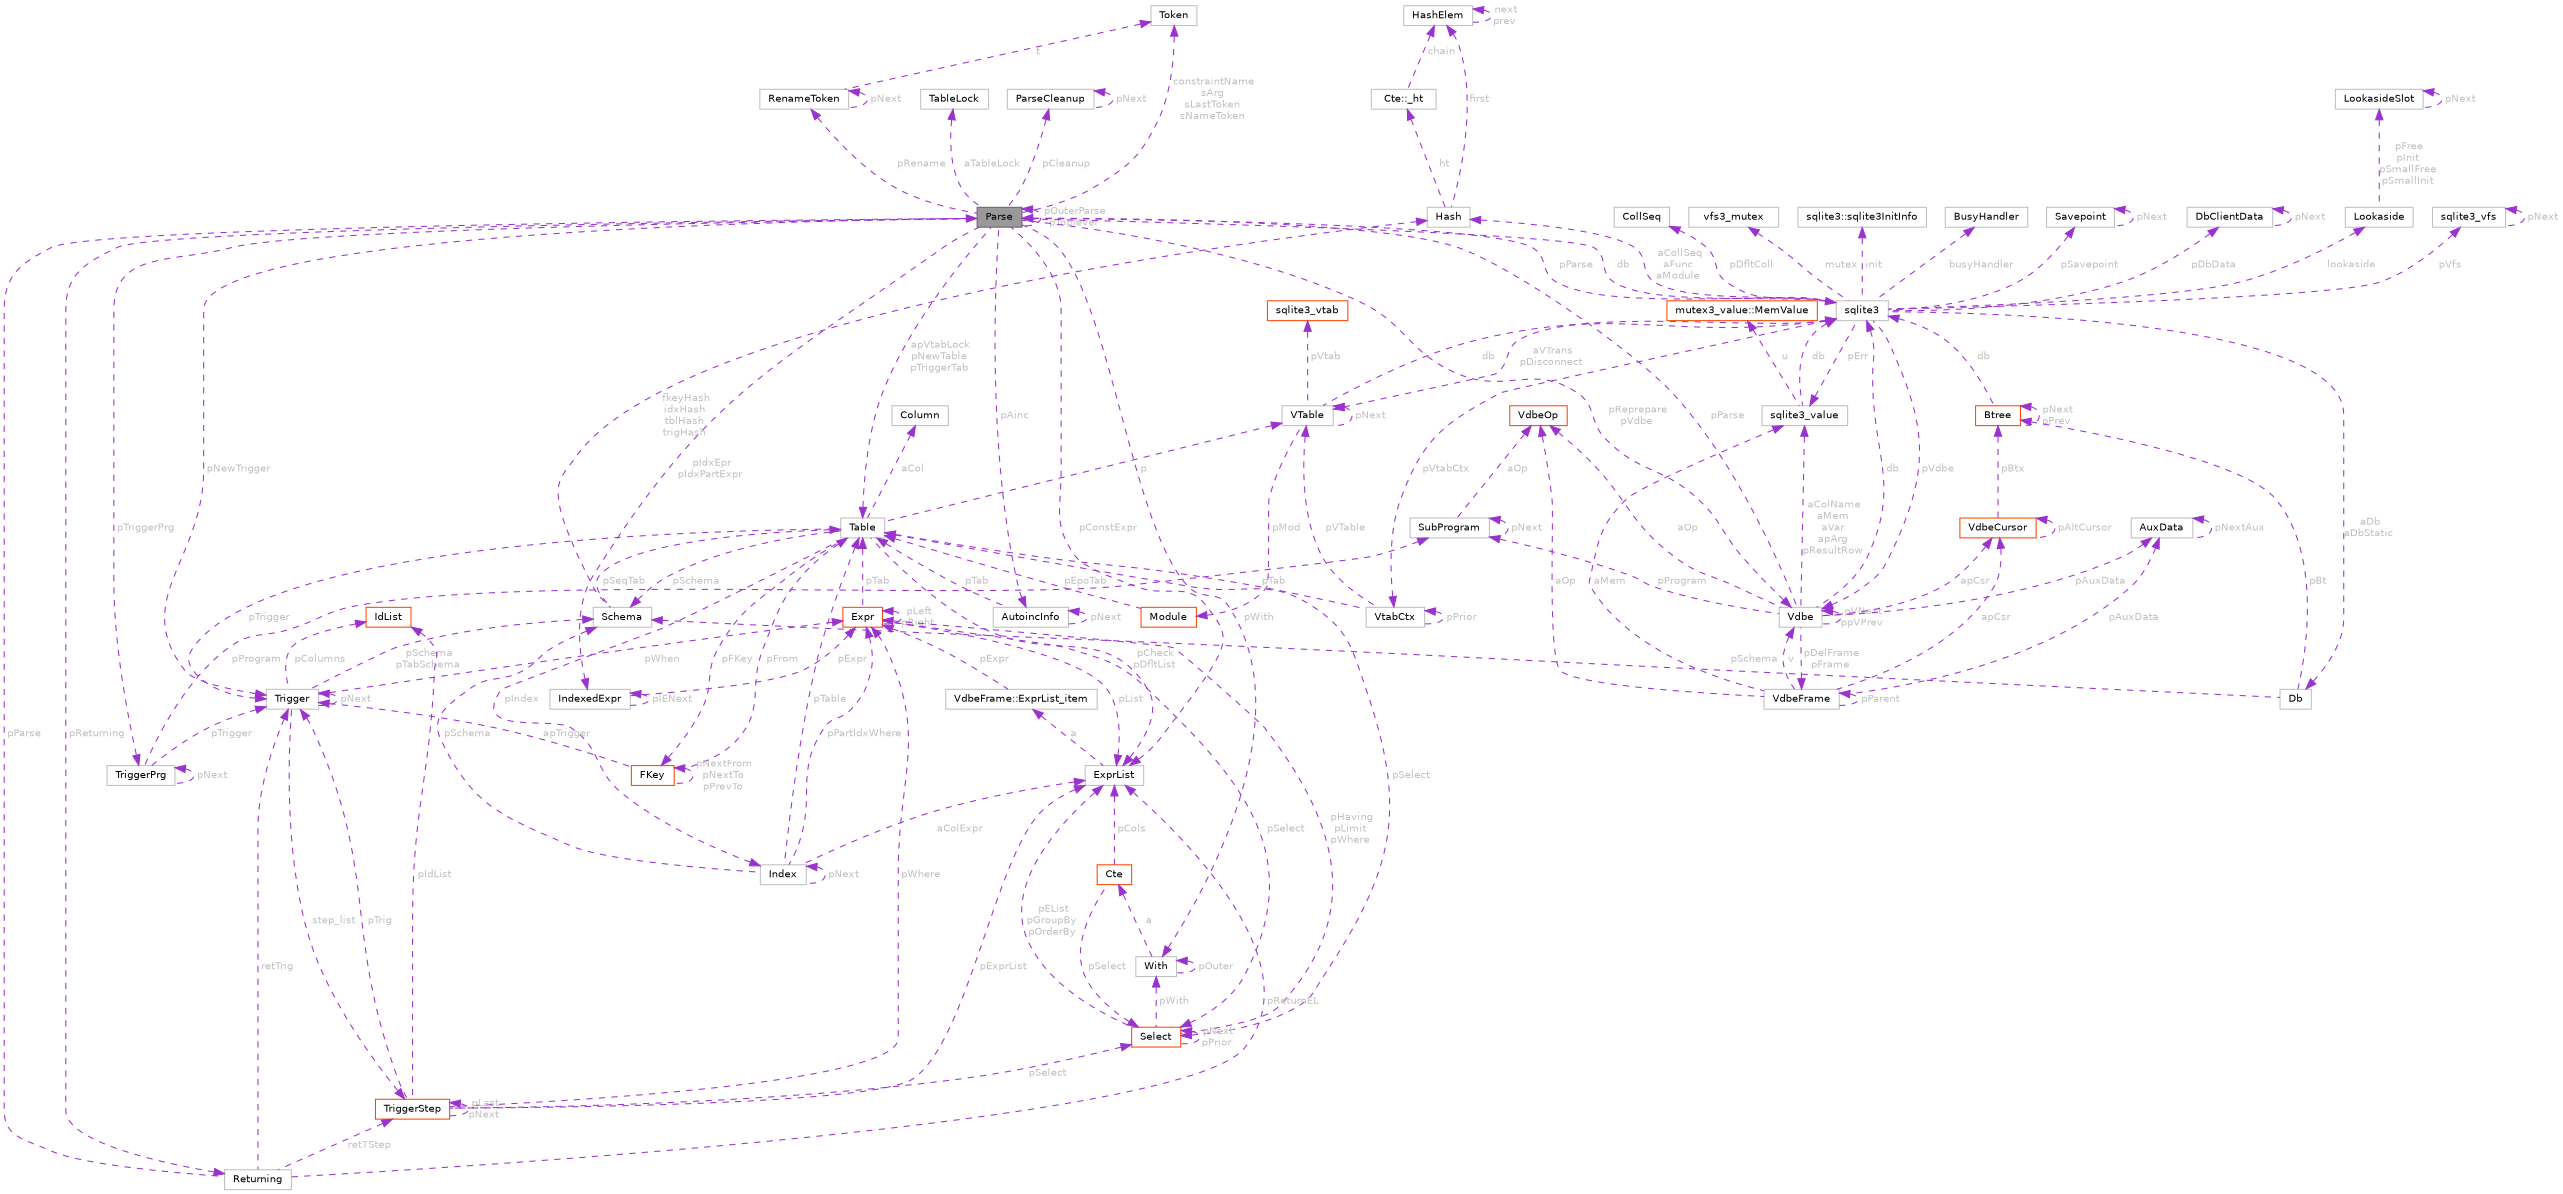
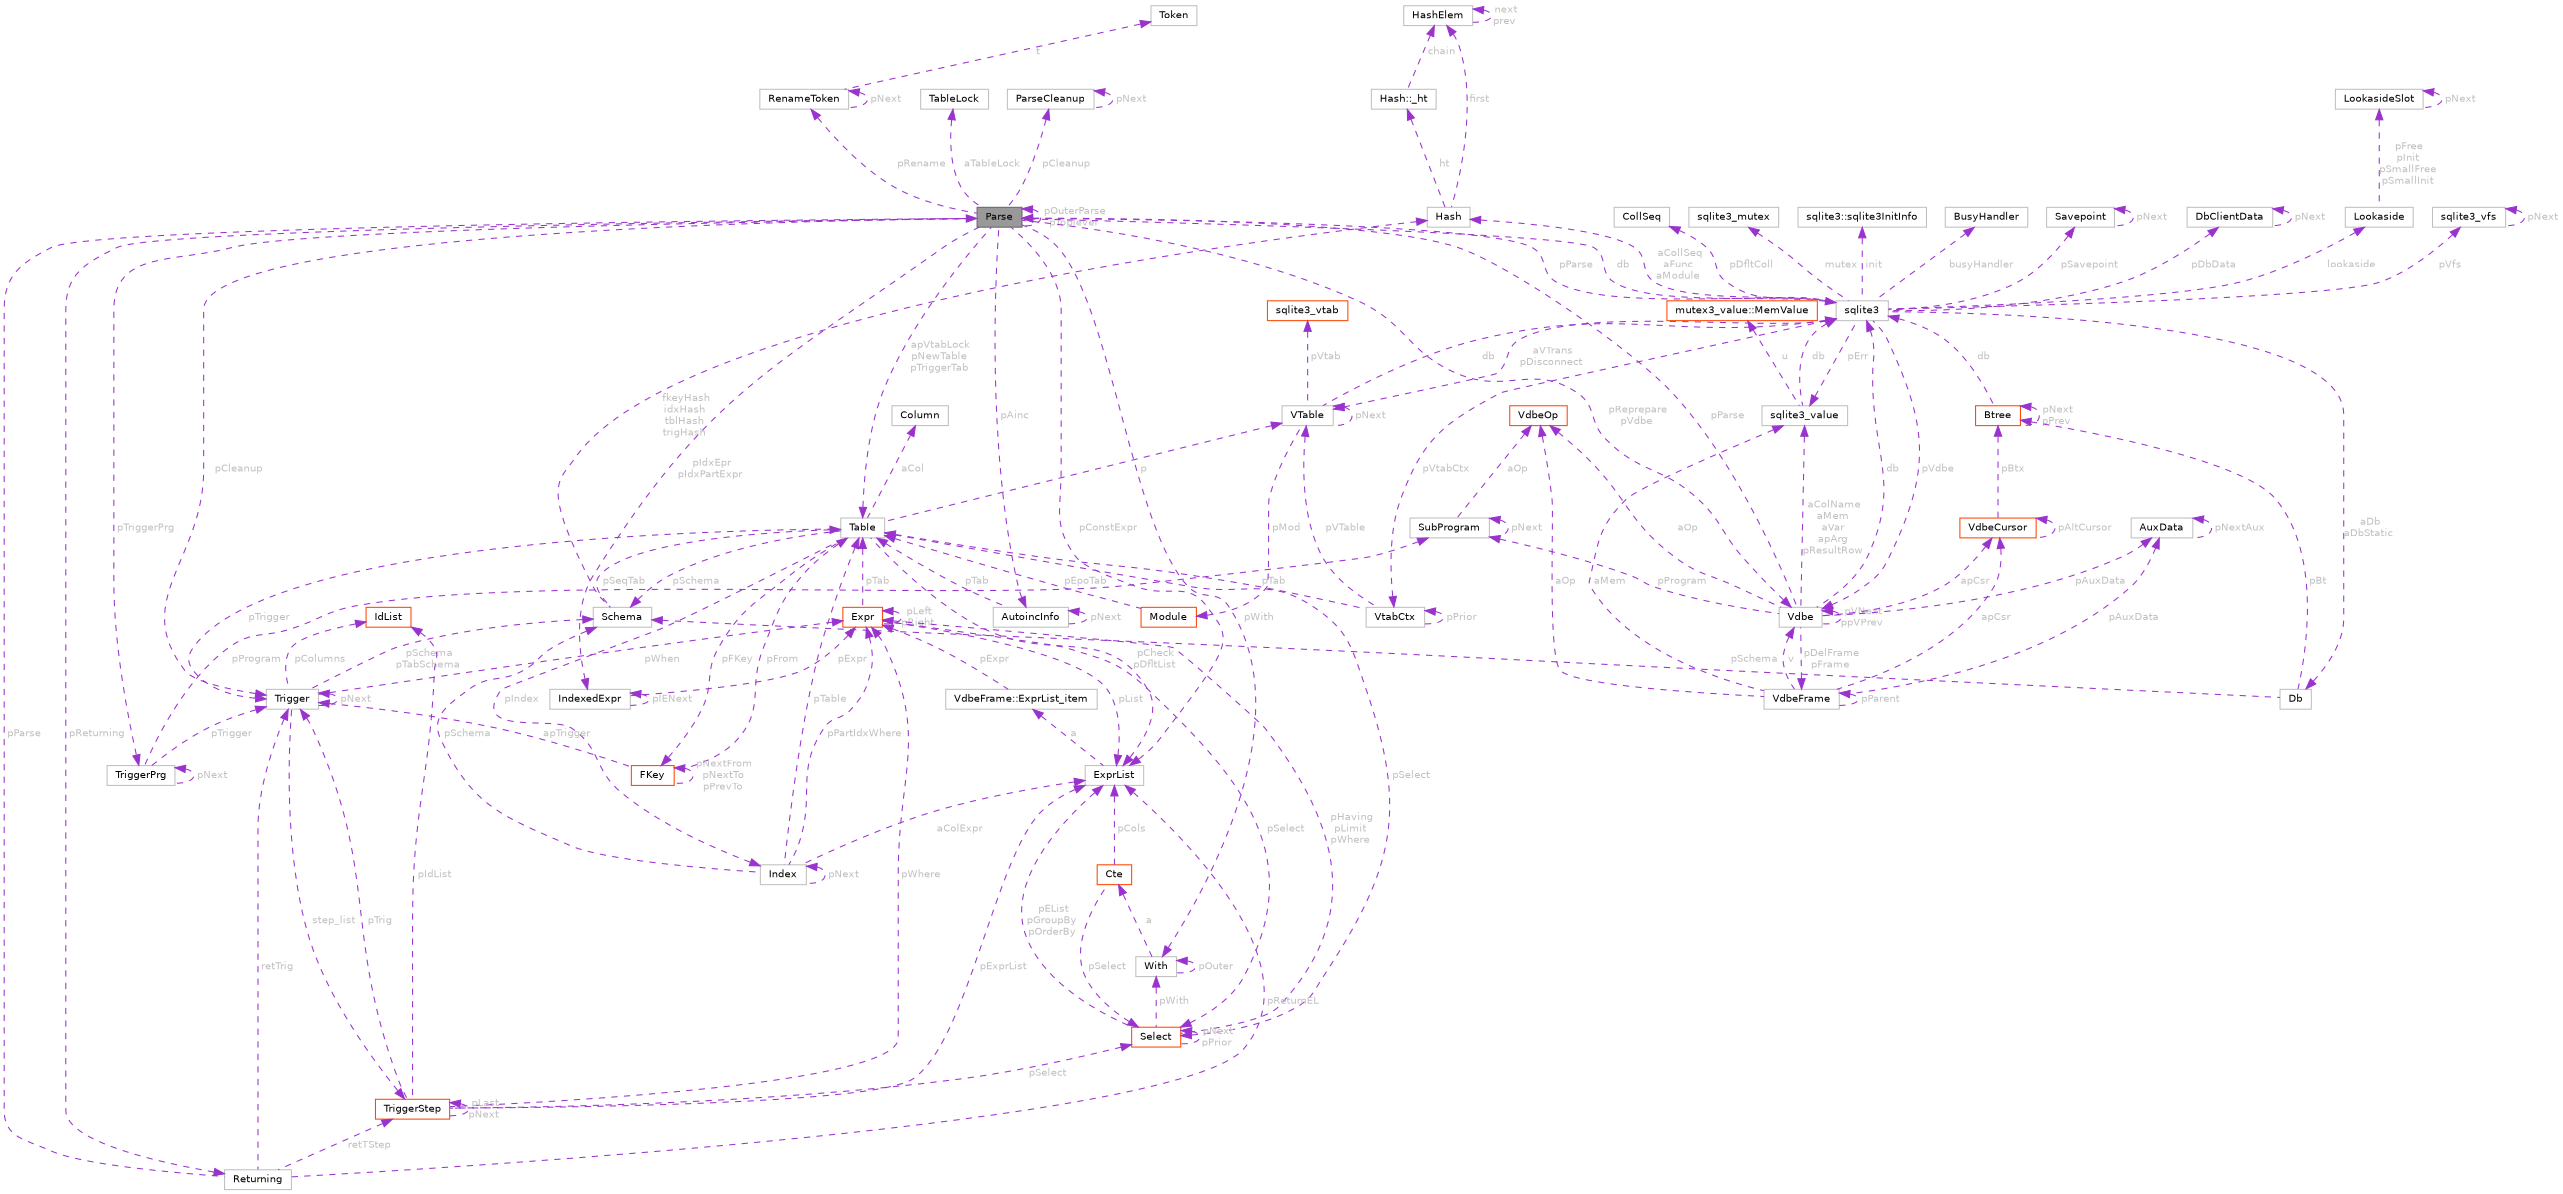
(1404, 99) -> (1404, 99)
(1136, 156) -> none
(1734, 217) -> (1734, 217)
(237, 469) -> (237, 469)
